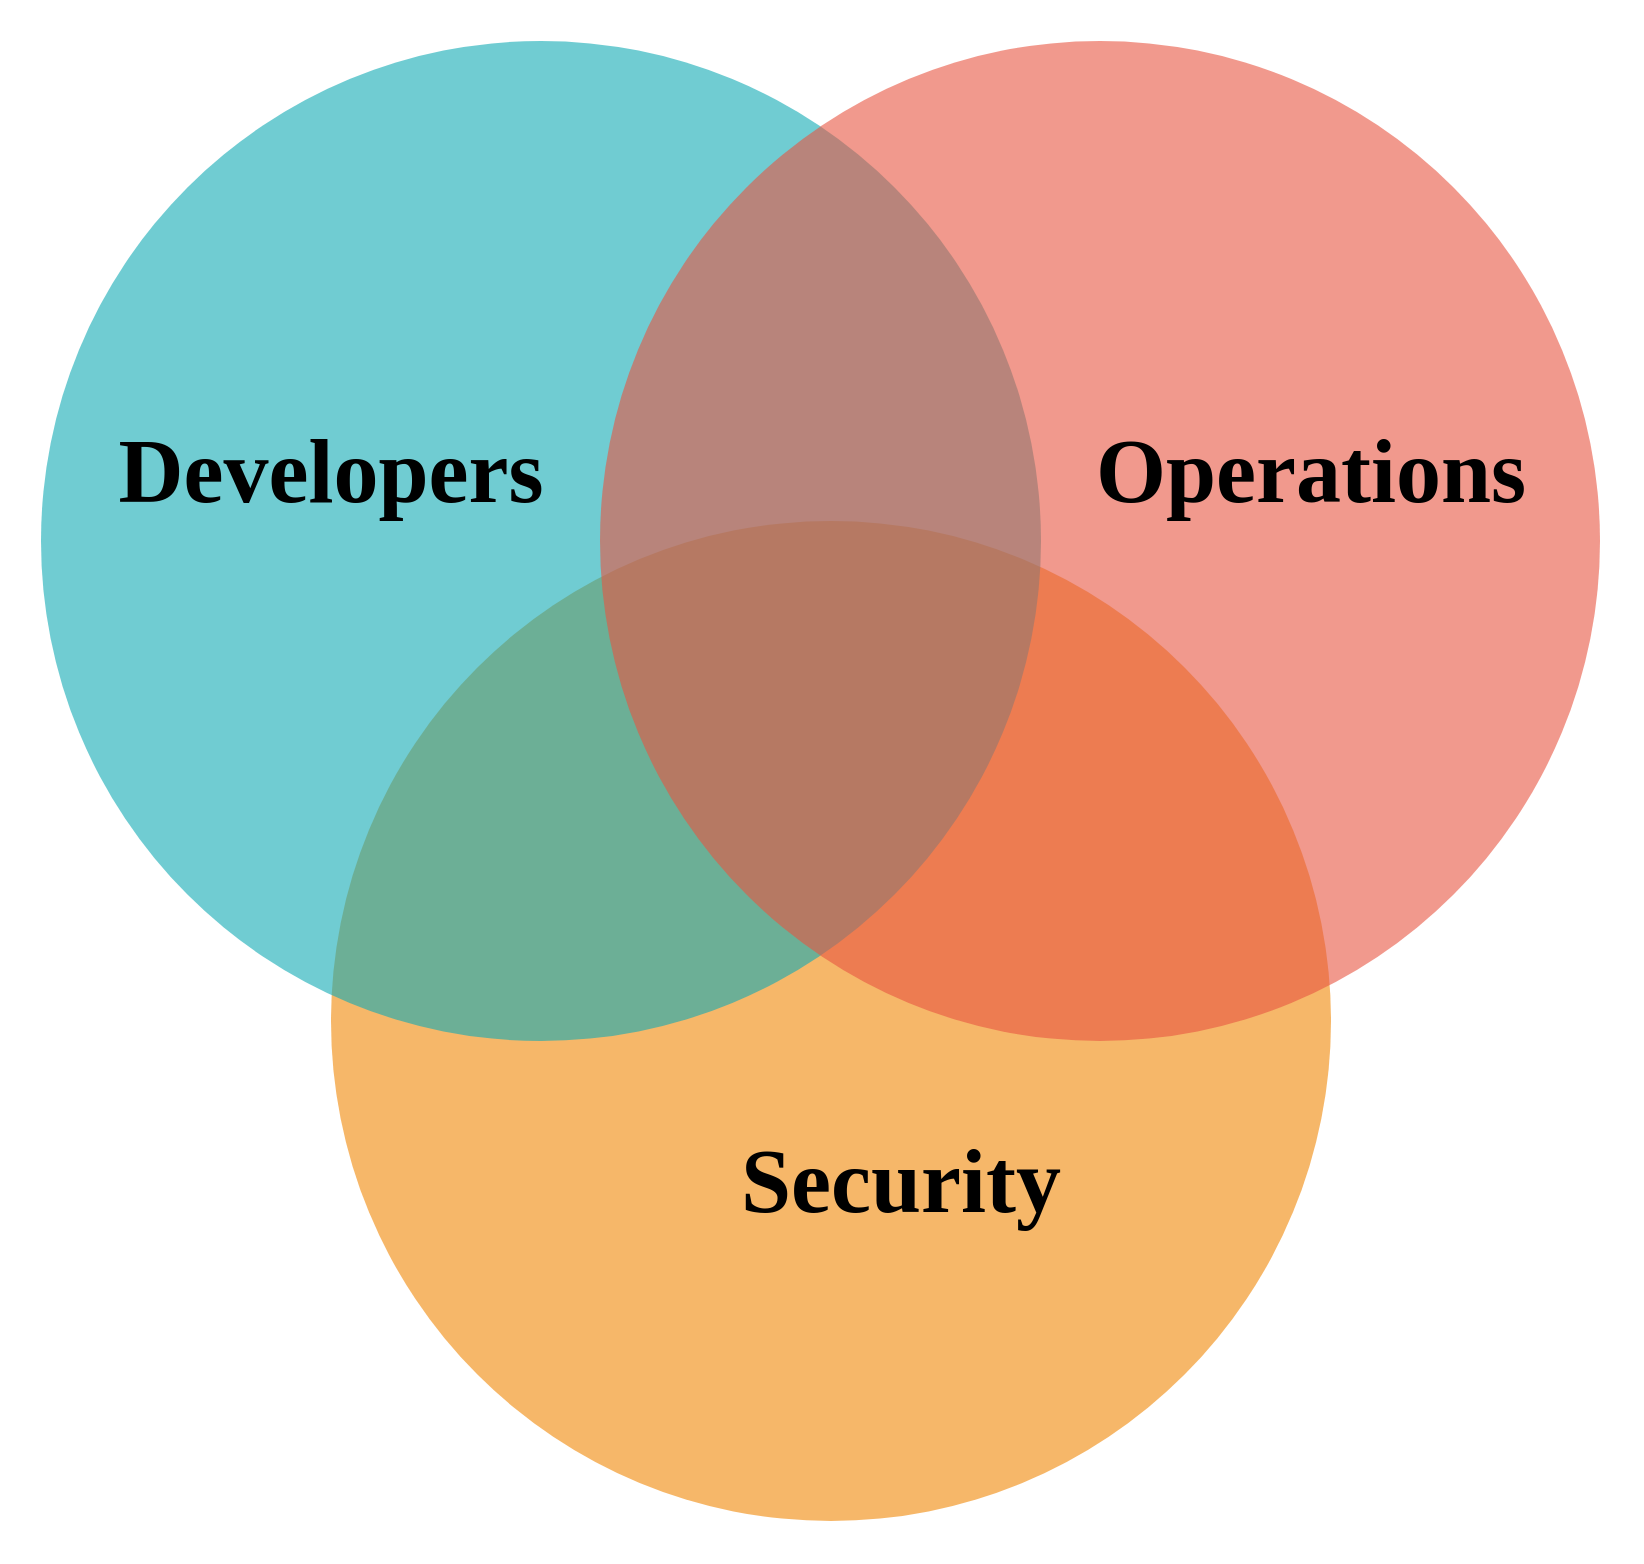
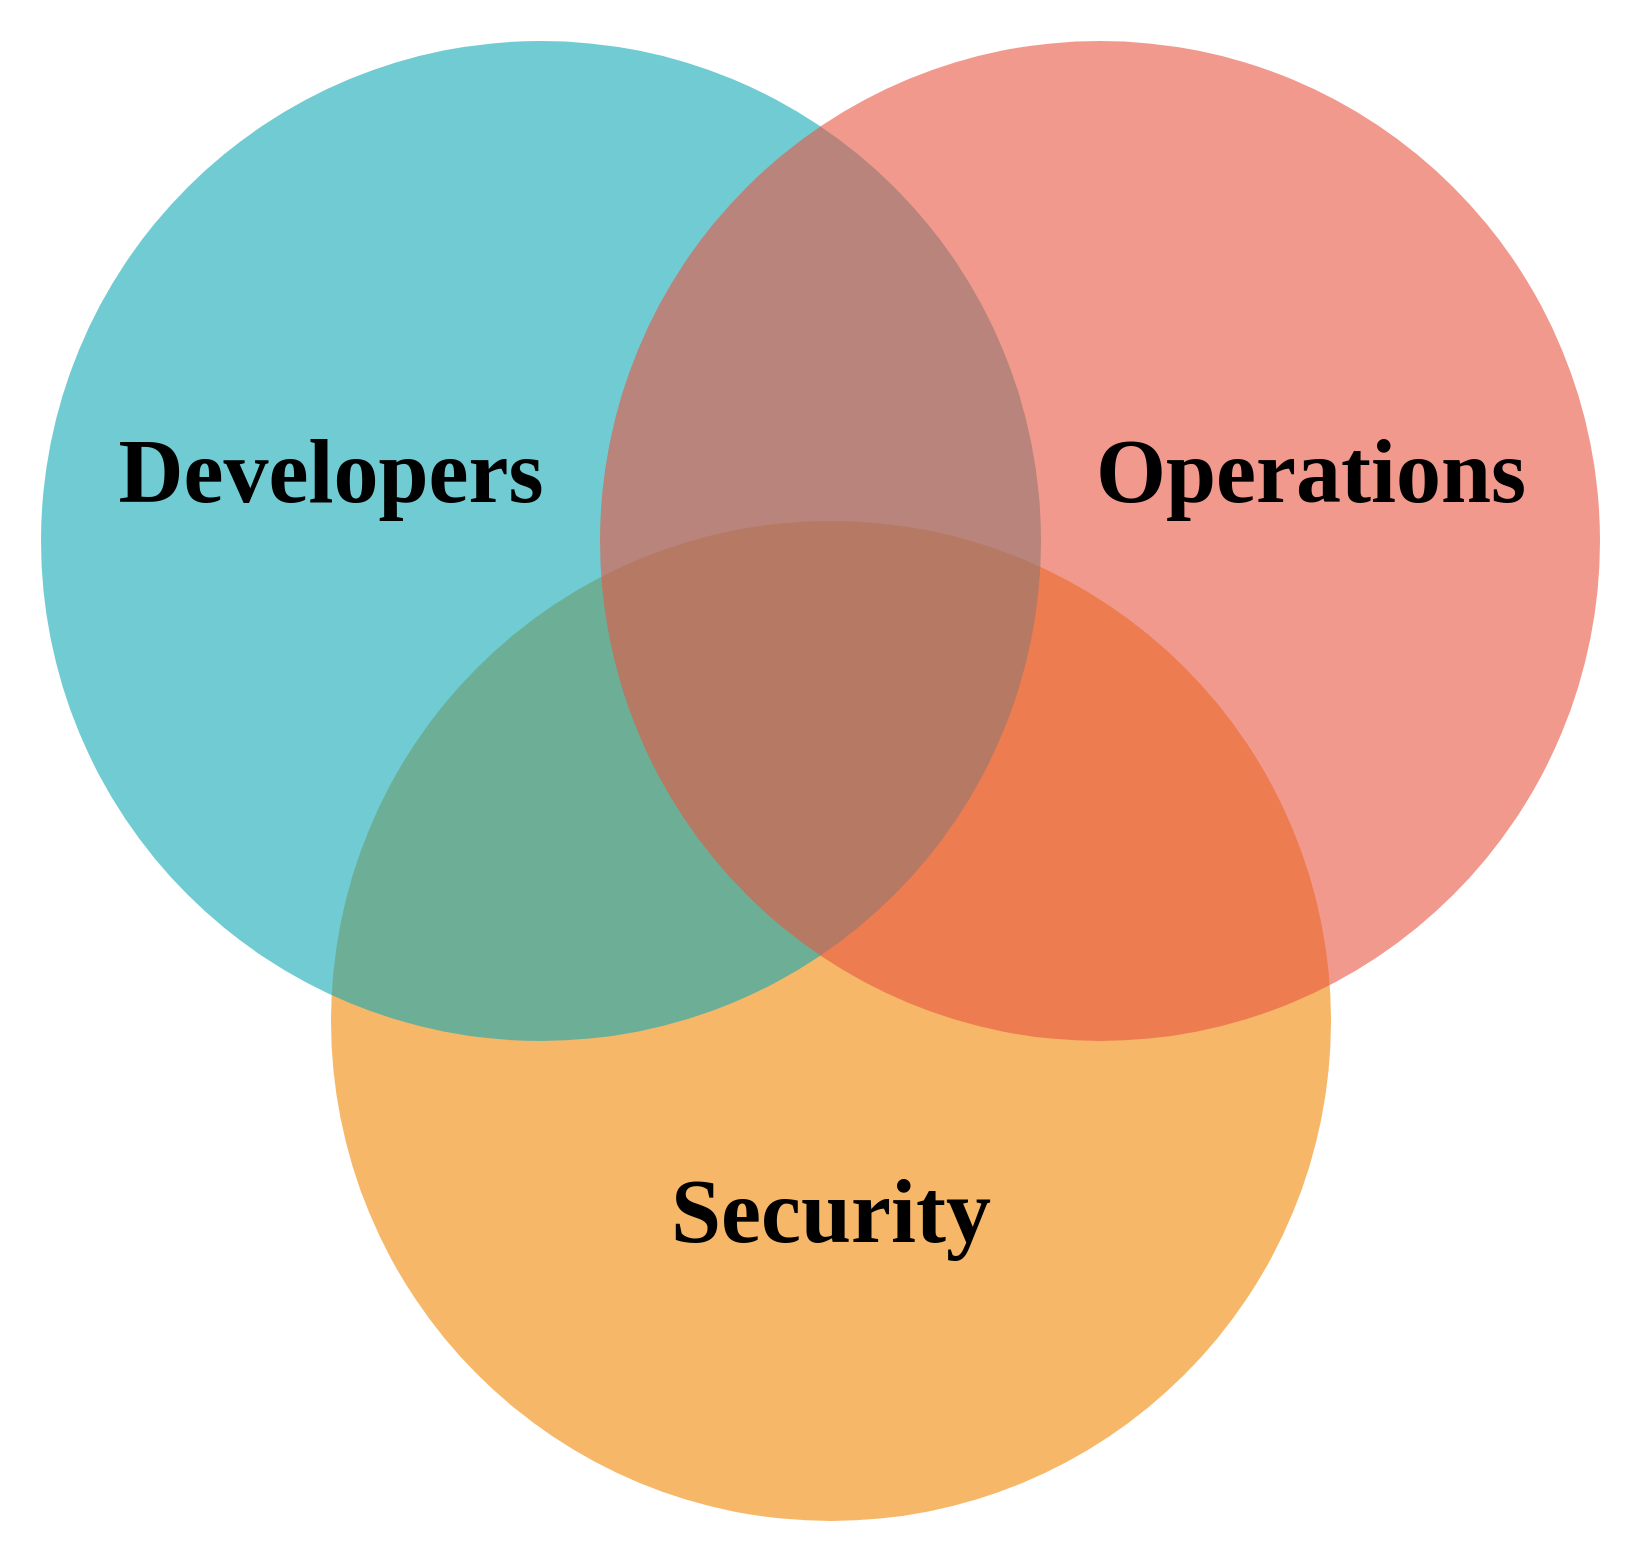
(901, 1181) -> (831, 1211)
